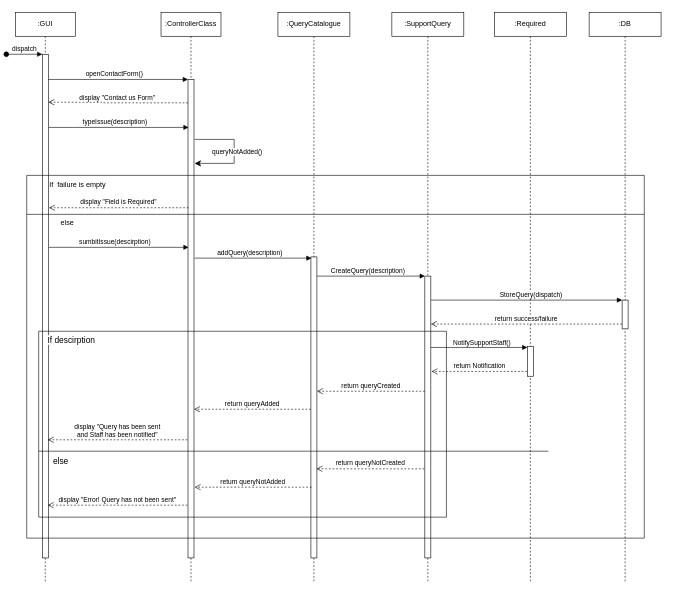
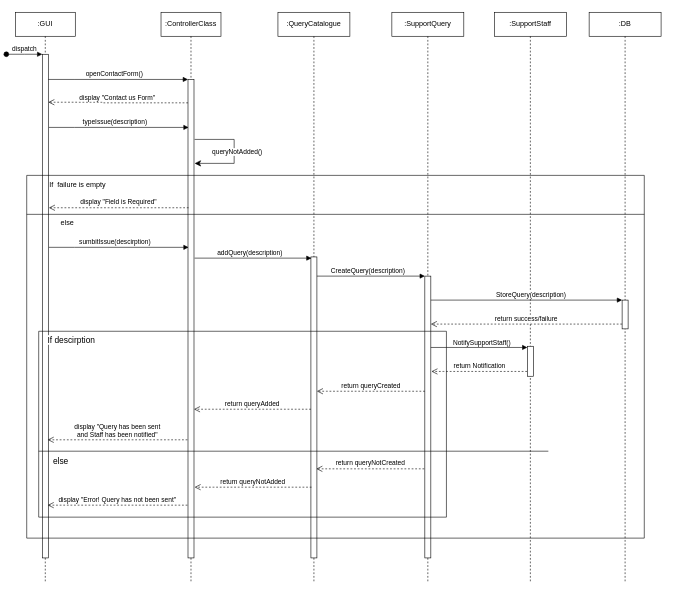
(531, 24) -> (531, 24)
(532, 295) -> (532, 295)
